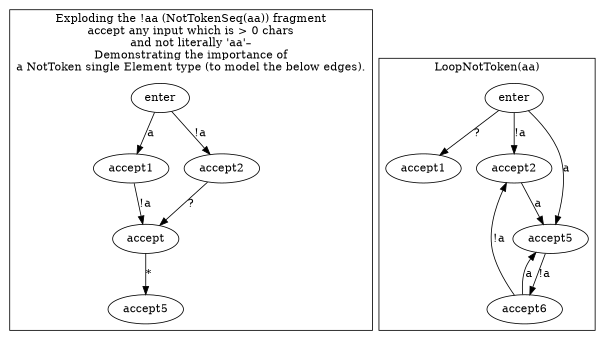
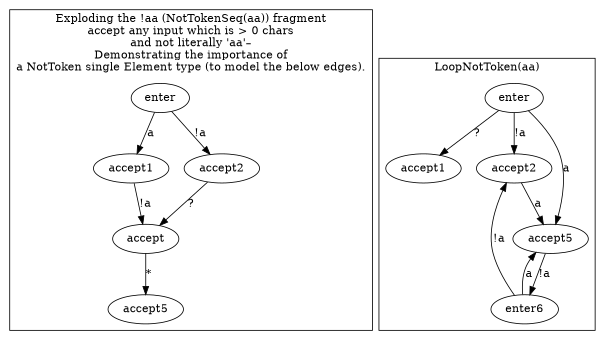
(525, 309) -> (525, 309)
